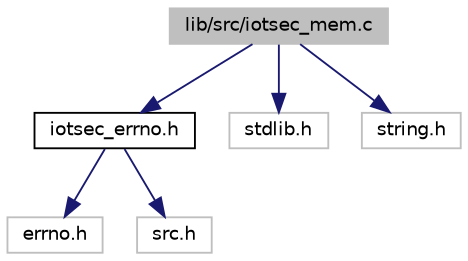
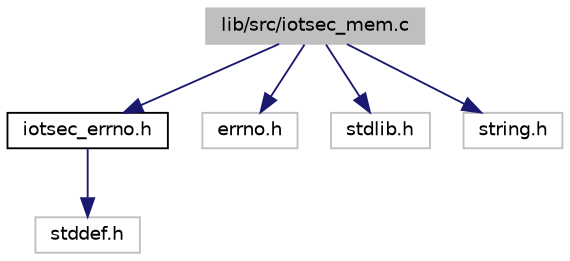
(90, 175) -> (288, 71)
(174, 235) -> (88, 235)
